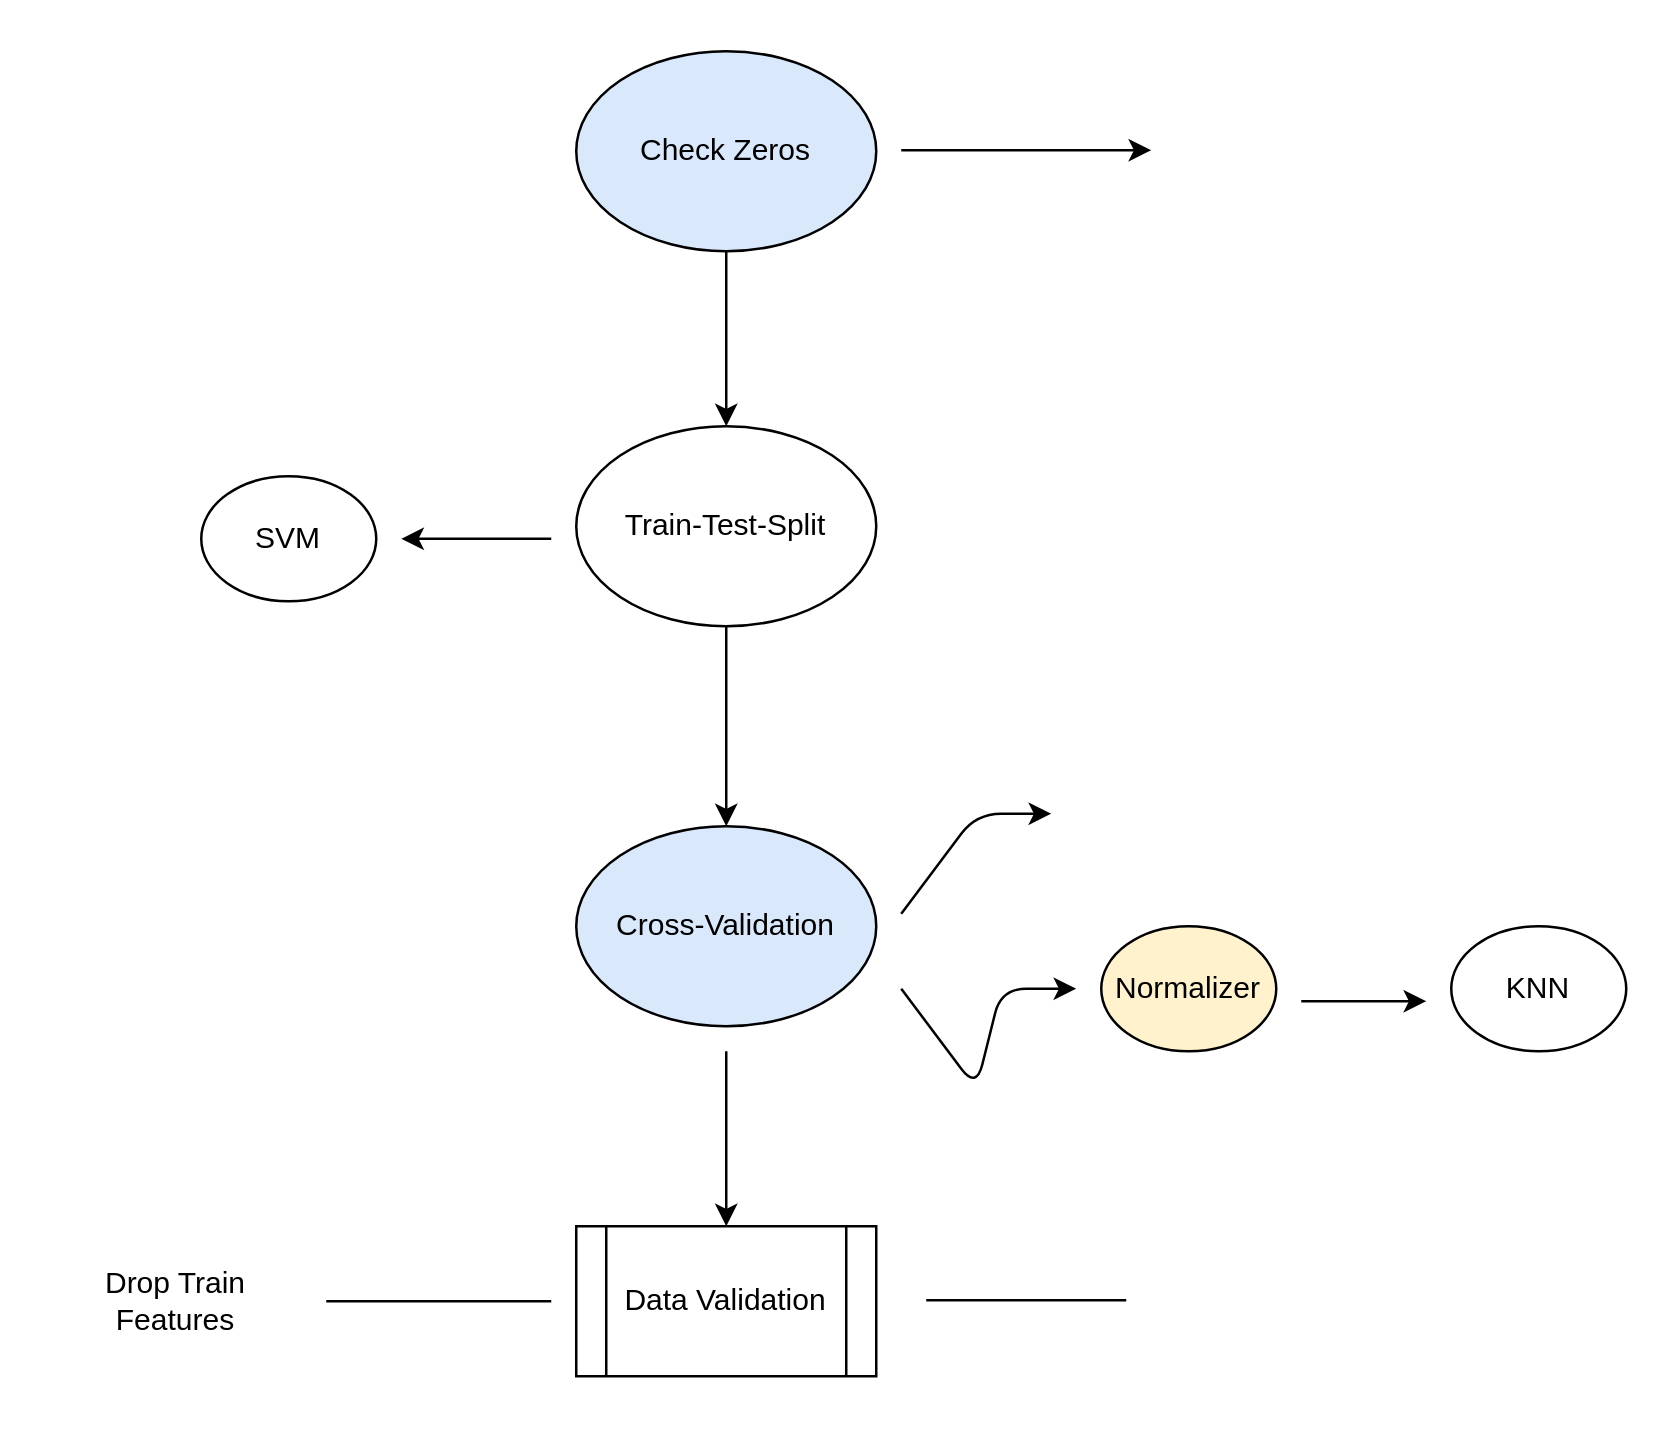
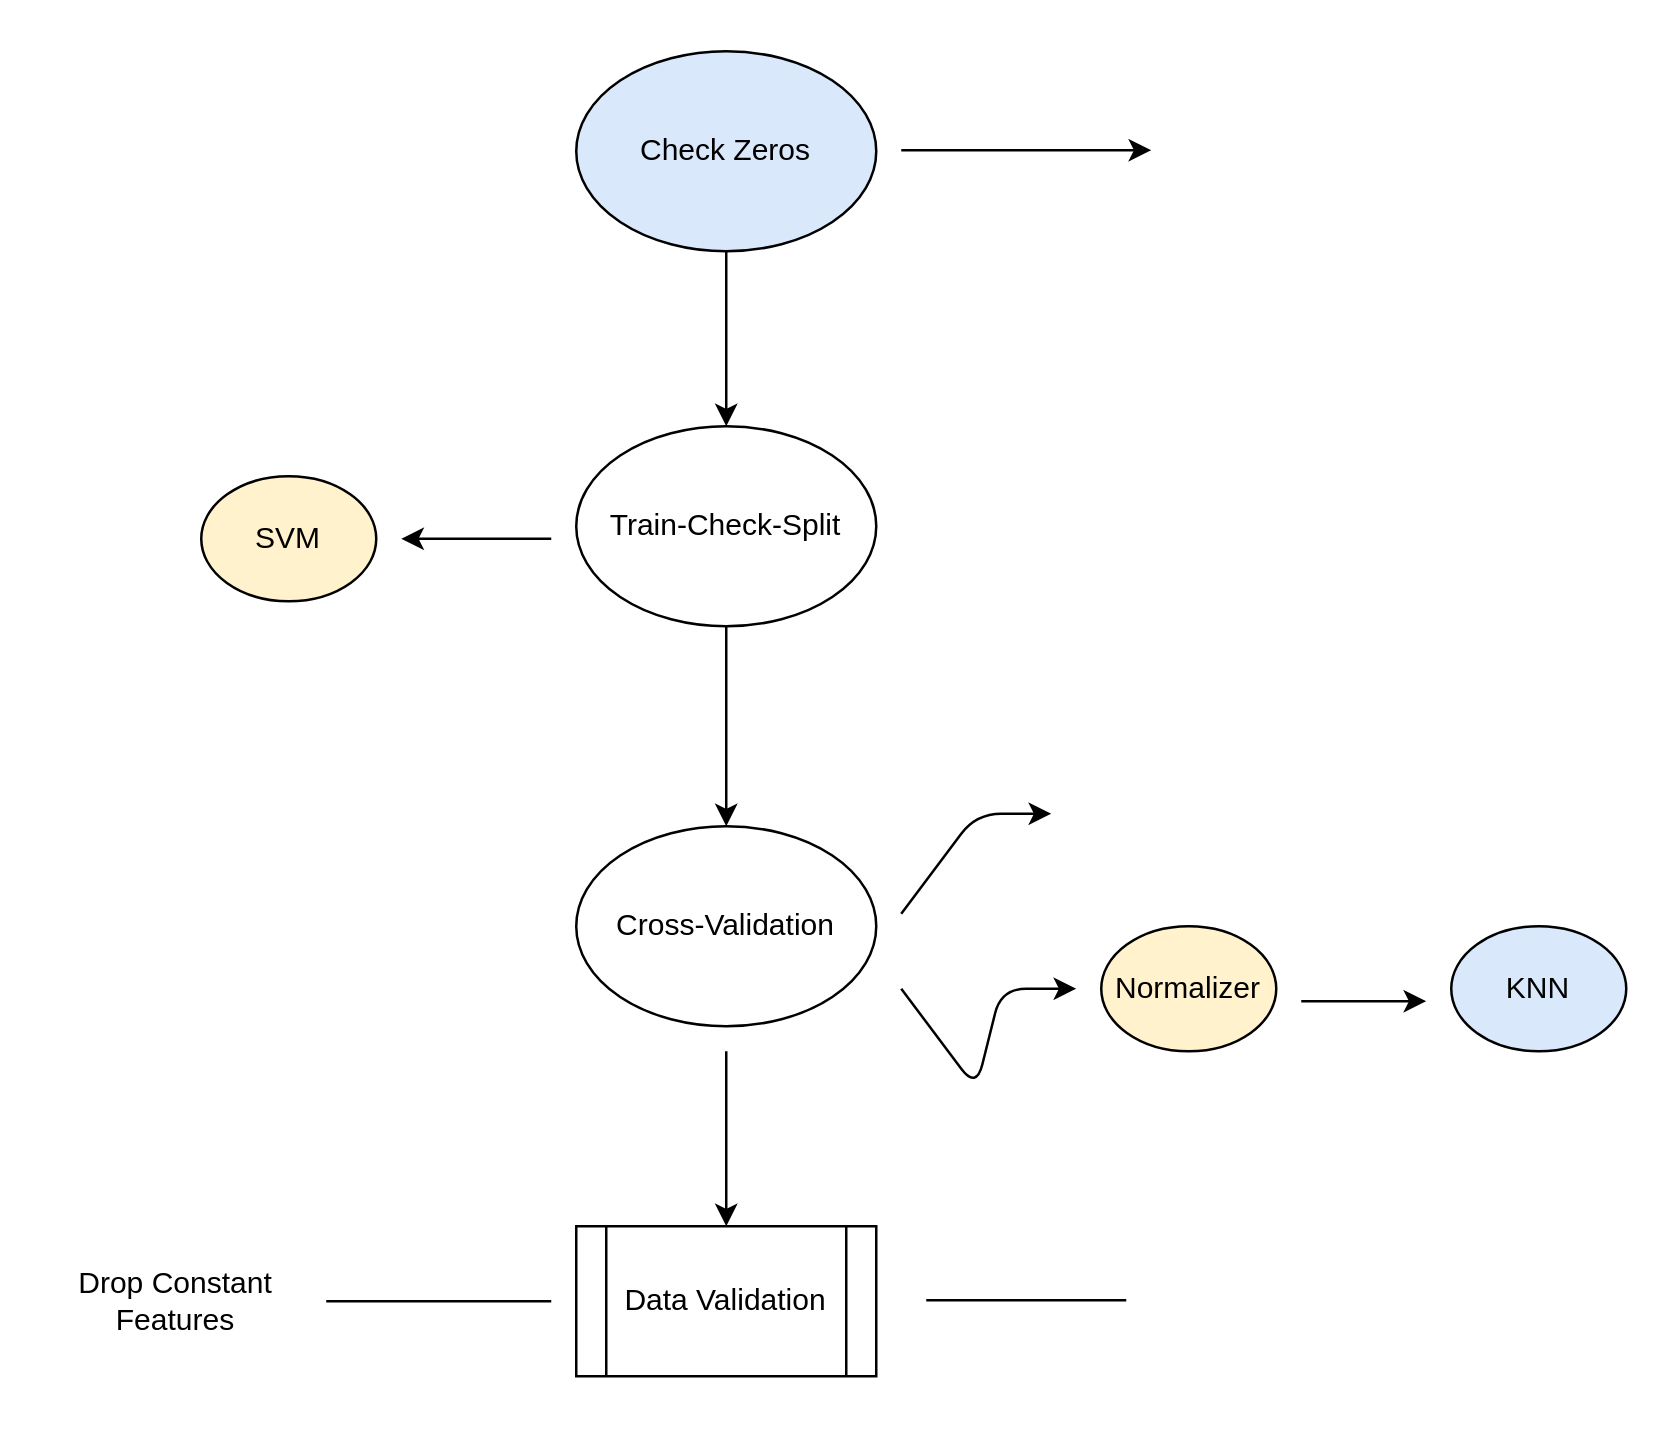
(726, 526) -> (726, 526)
(289, 539) -> (289, 539)
(726, 926) -> (726, 926)
(1539, 989) -> (1539, 989)
(176, 1301) -> (176, 1301)
